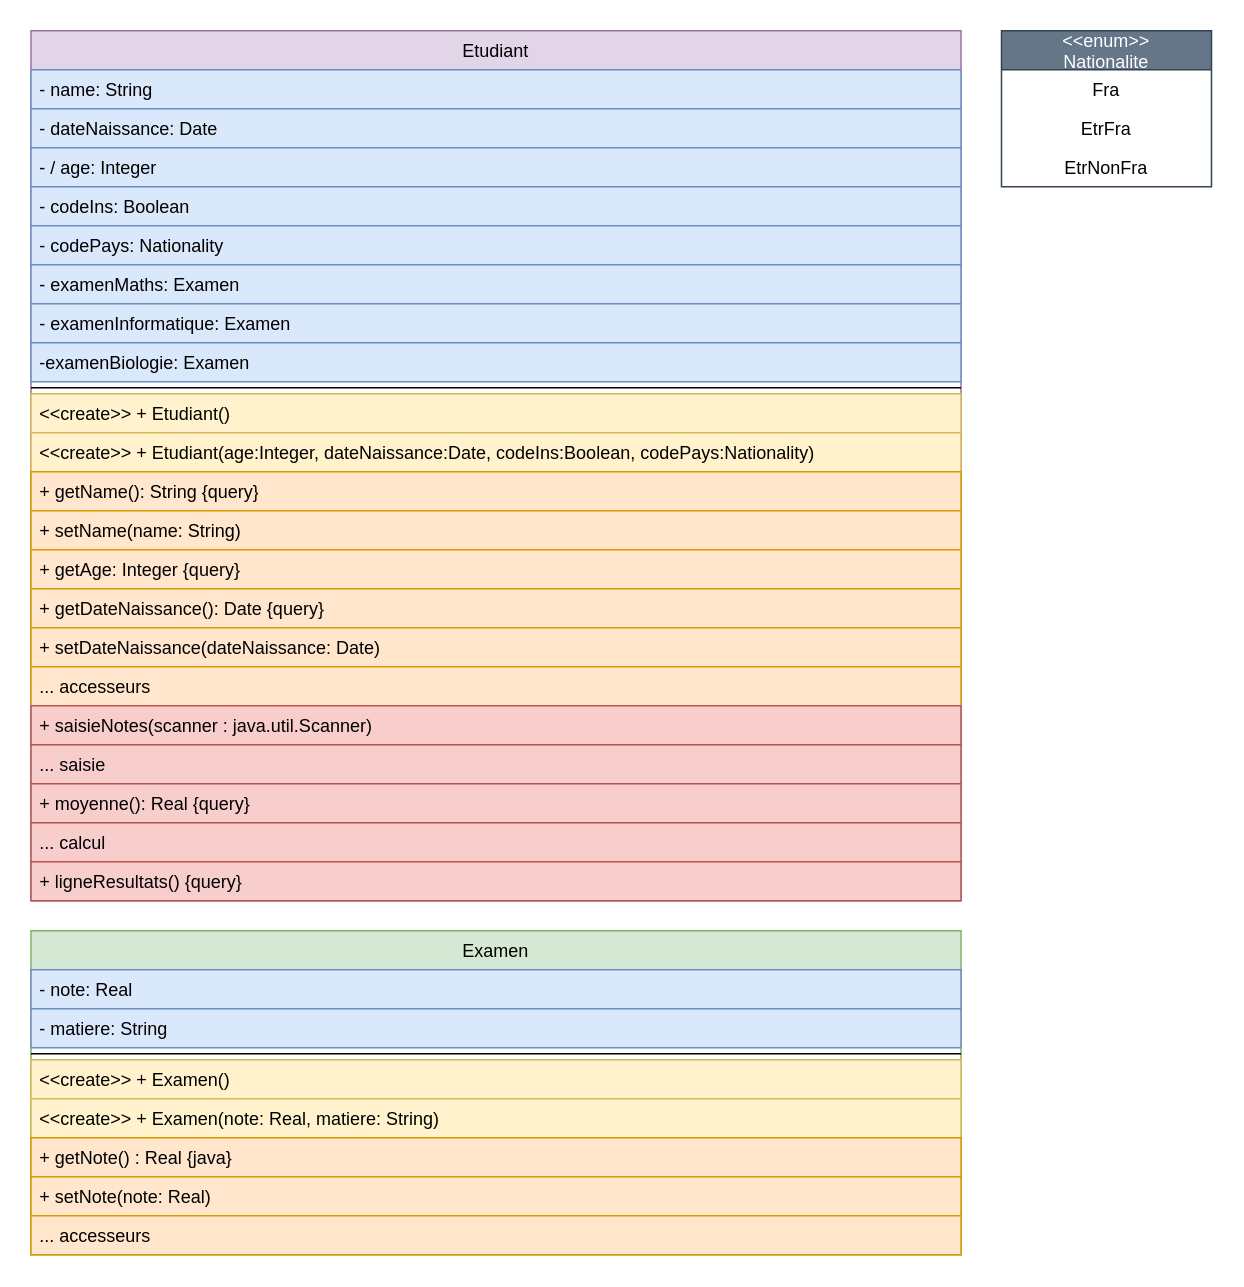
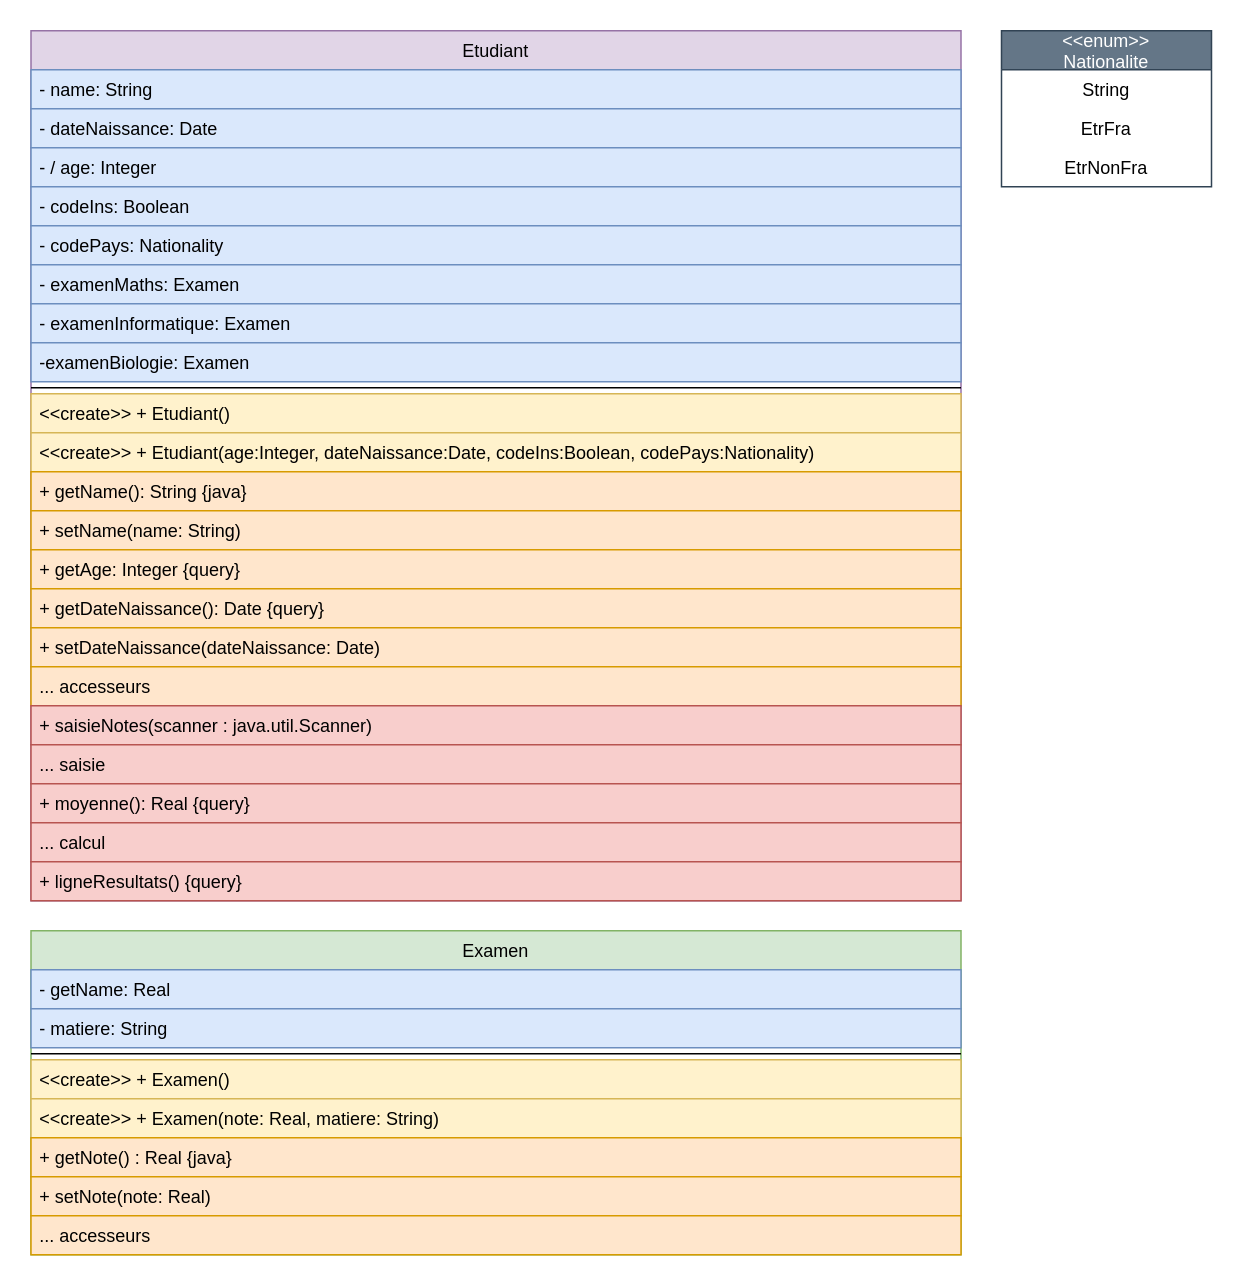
(1106, 90) -> (1106, 90)
(164, 493) -> (159, 493)
(90, 990) -> (105, 990)
